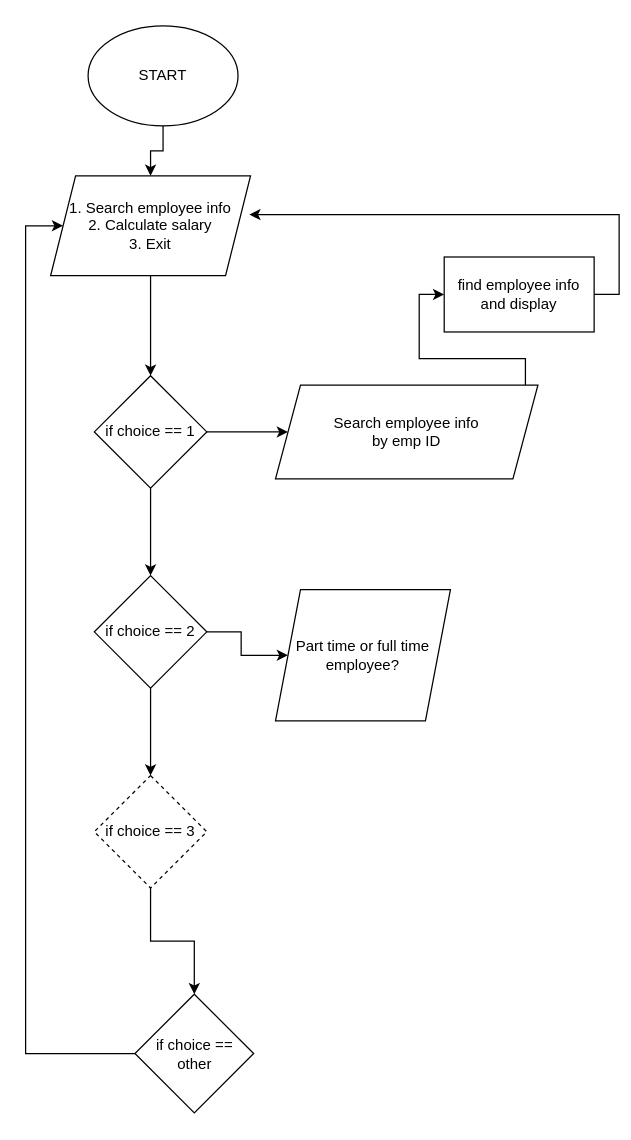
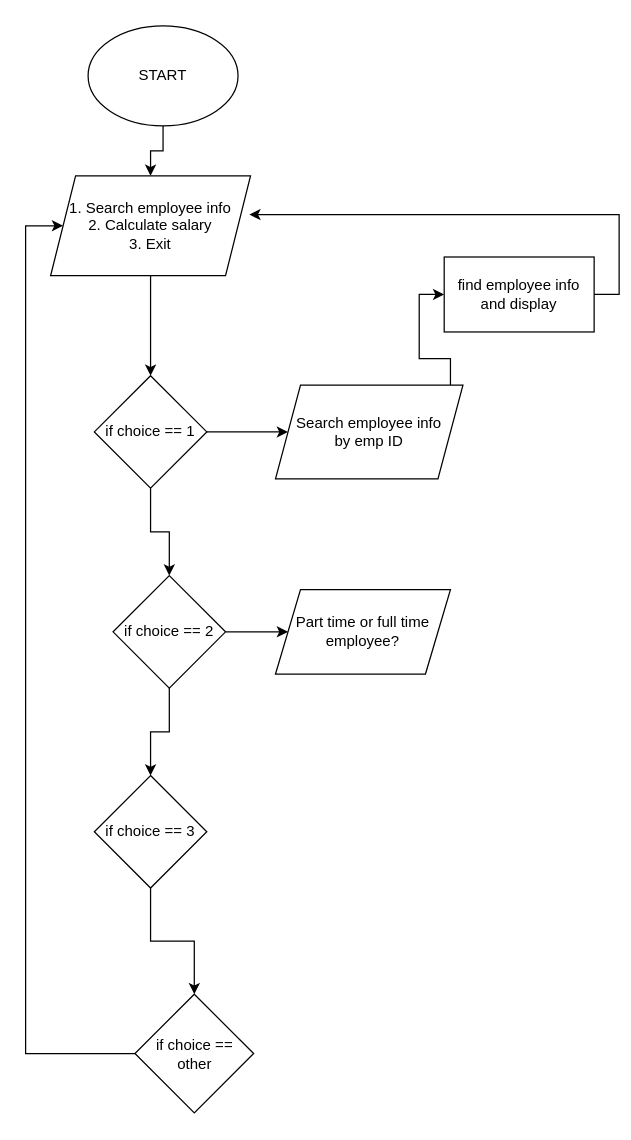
(407, 432) -> (369, 432)
(151, 632) -> (169, 632)
(363, 655) -> (363, 632)
(151, 832) -> (151, 832)
